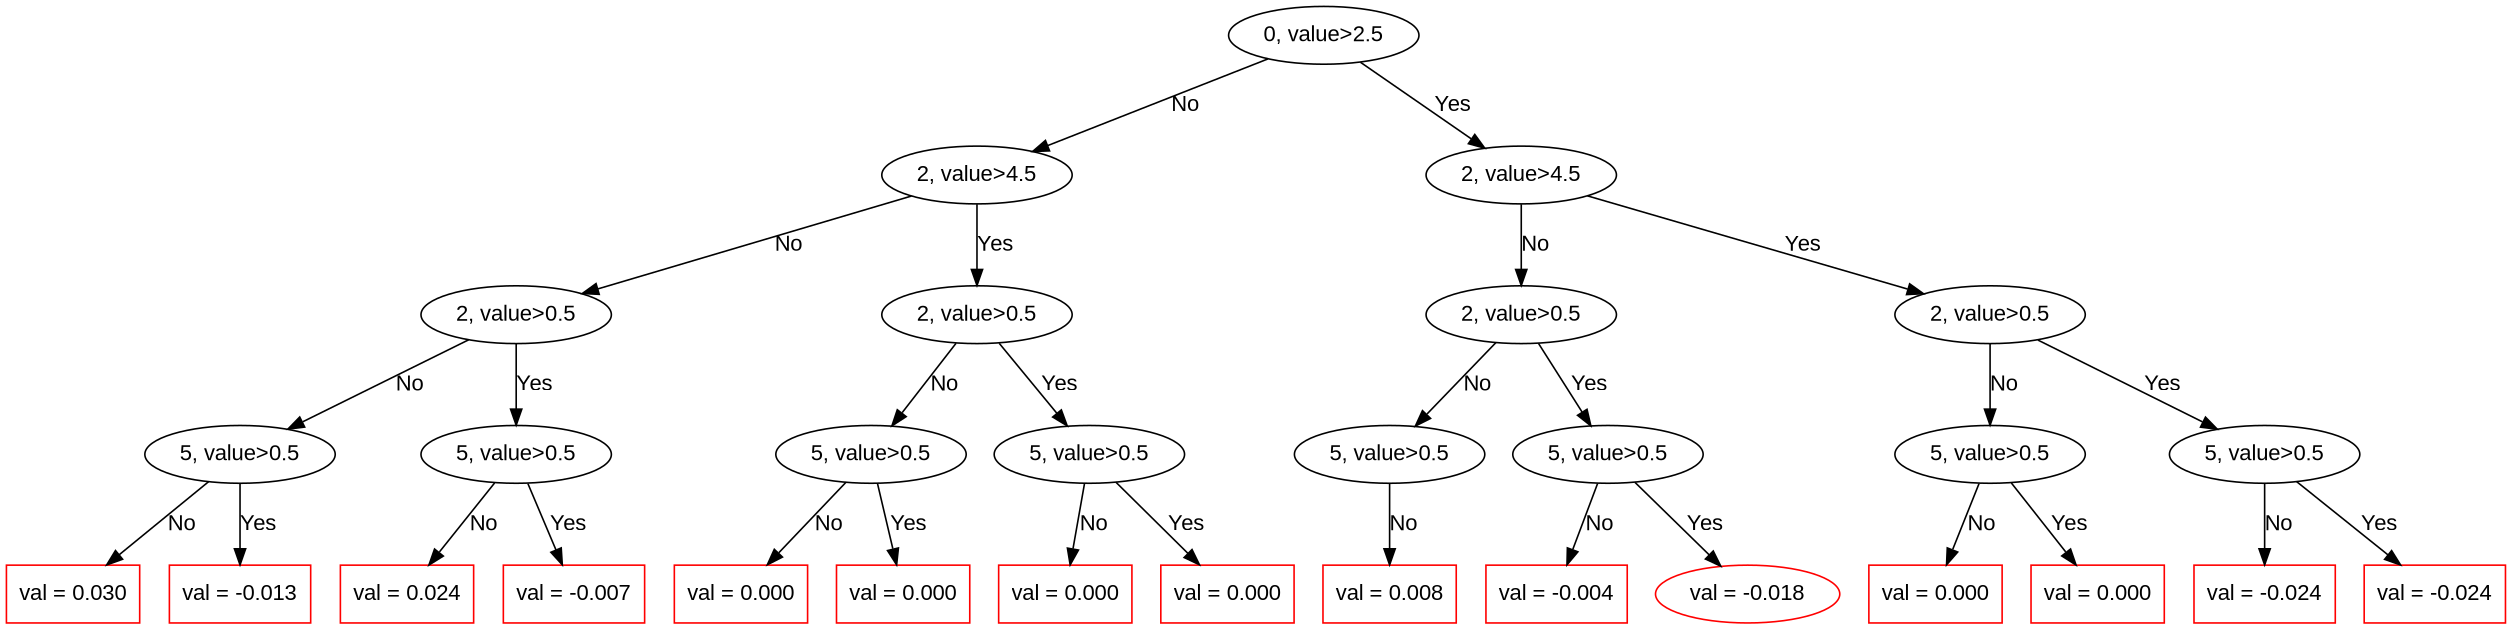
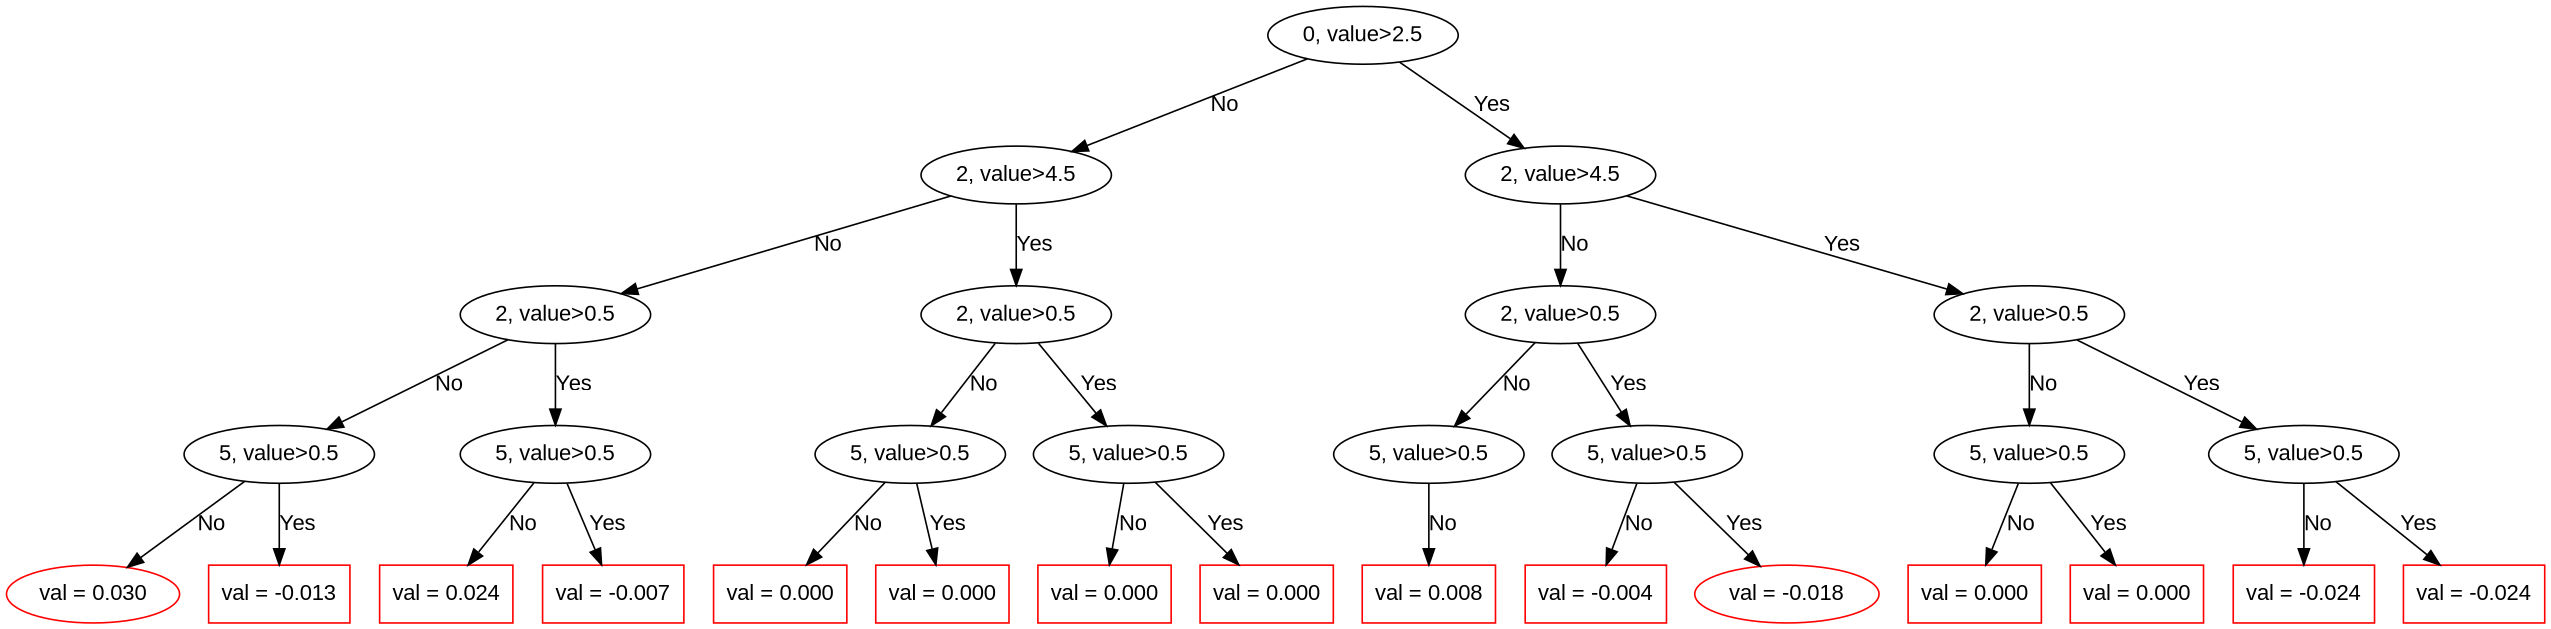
(73, 594) -> (93, 594)
